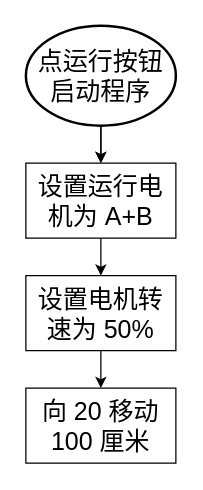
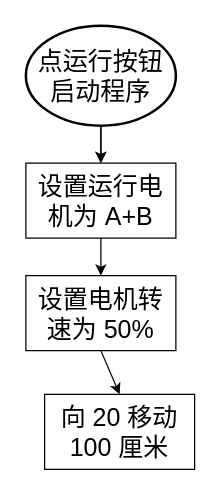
(101, 426) -> (119, 432)
